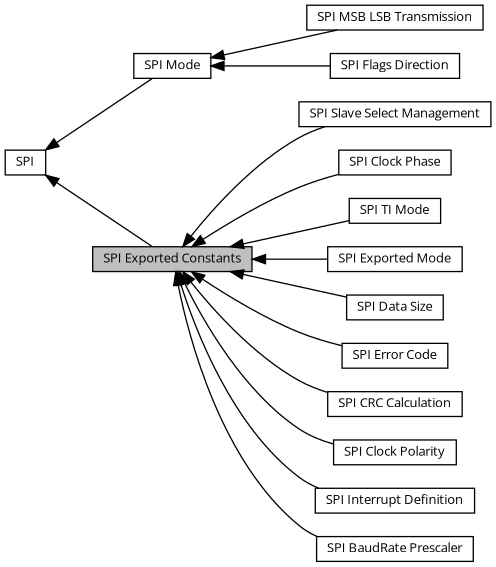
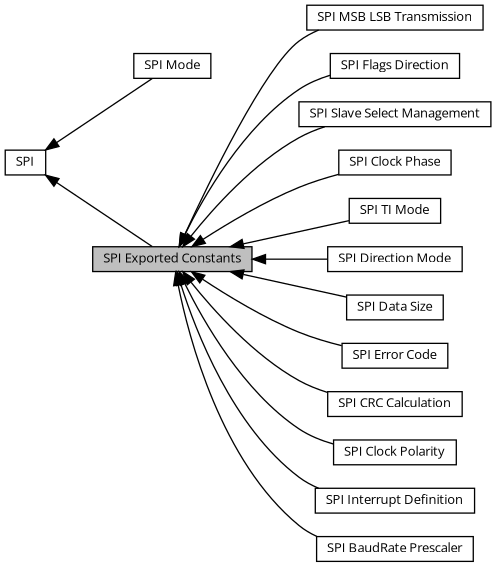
(280, 42) -> (241, 123)
(277, 66) -> (244, 141)
(395, 259) -> (395, 259)
